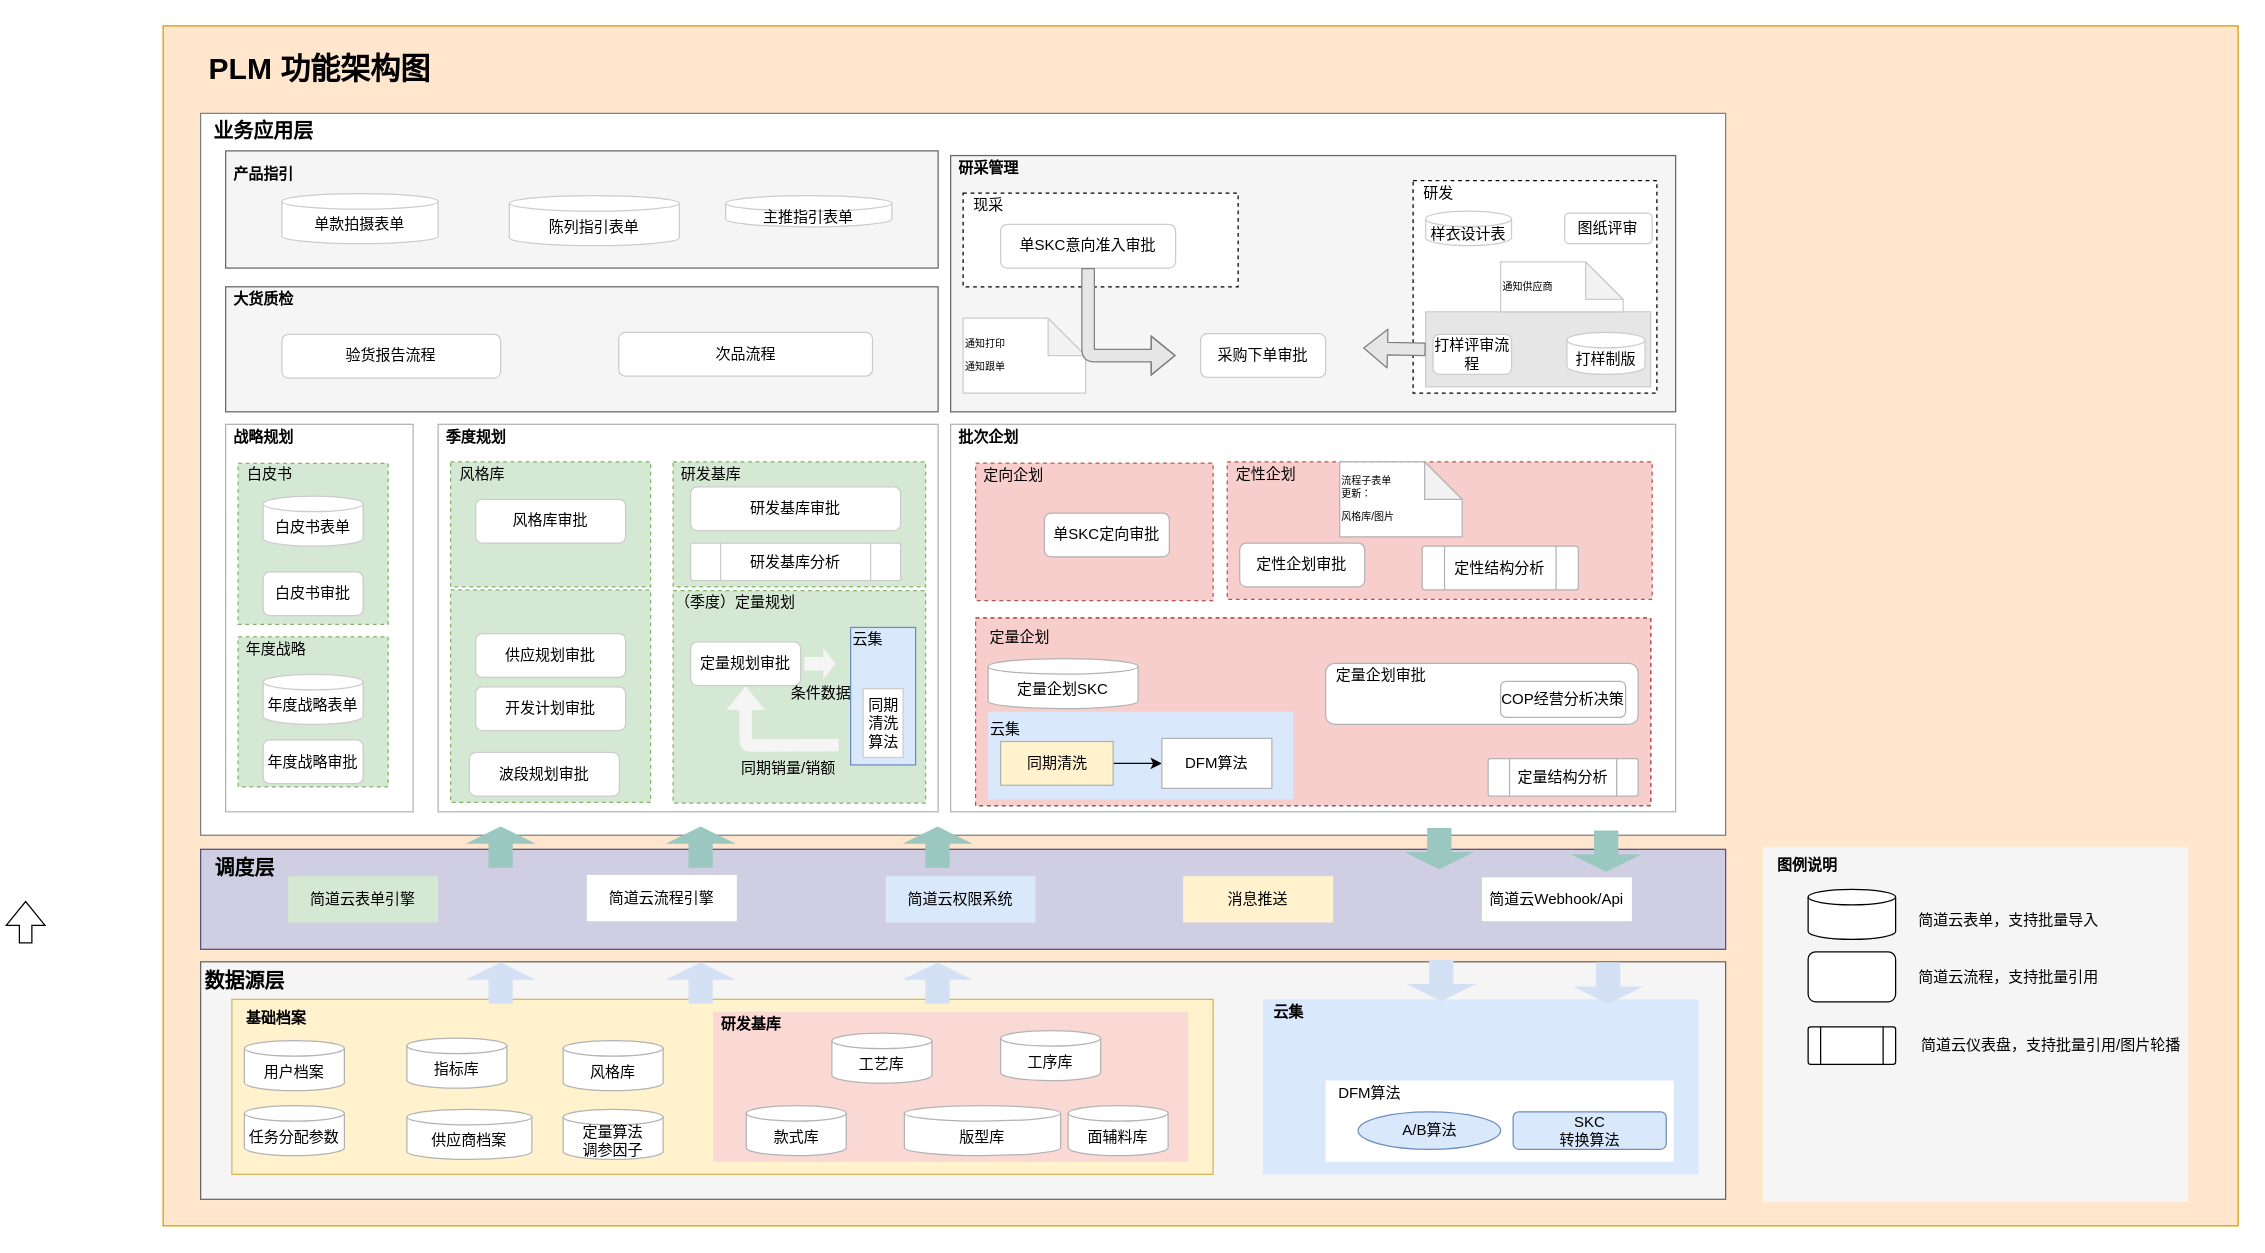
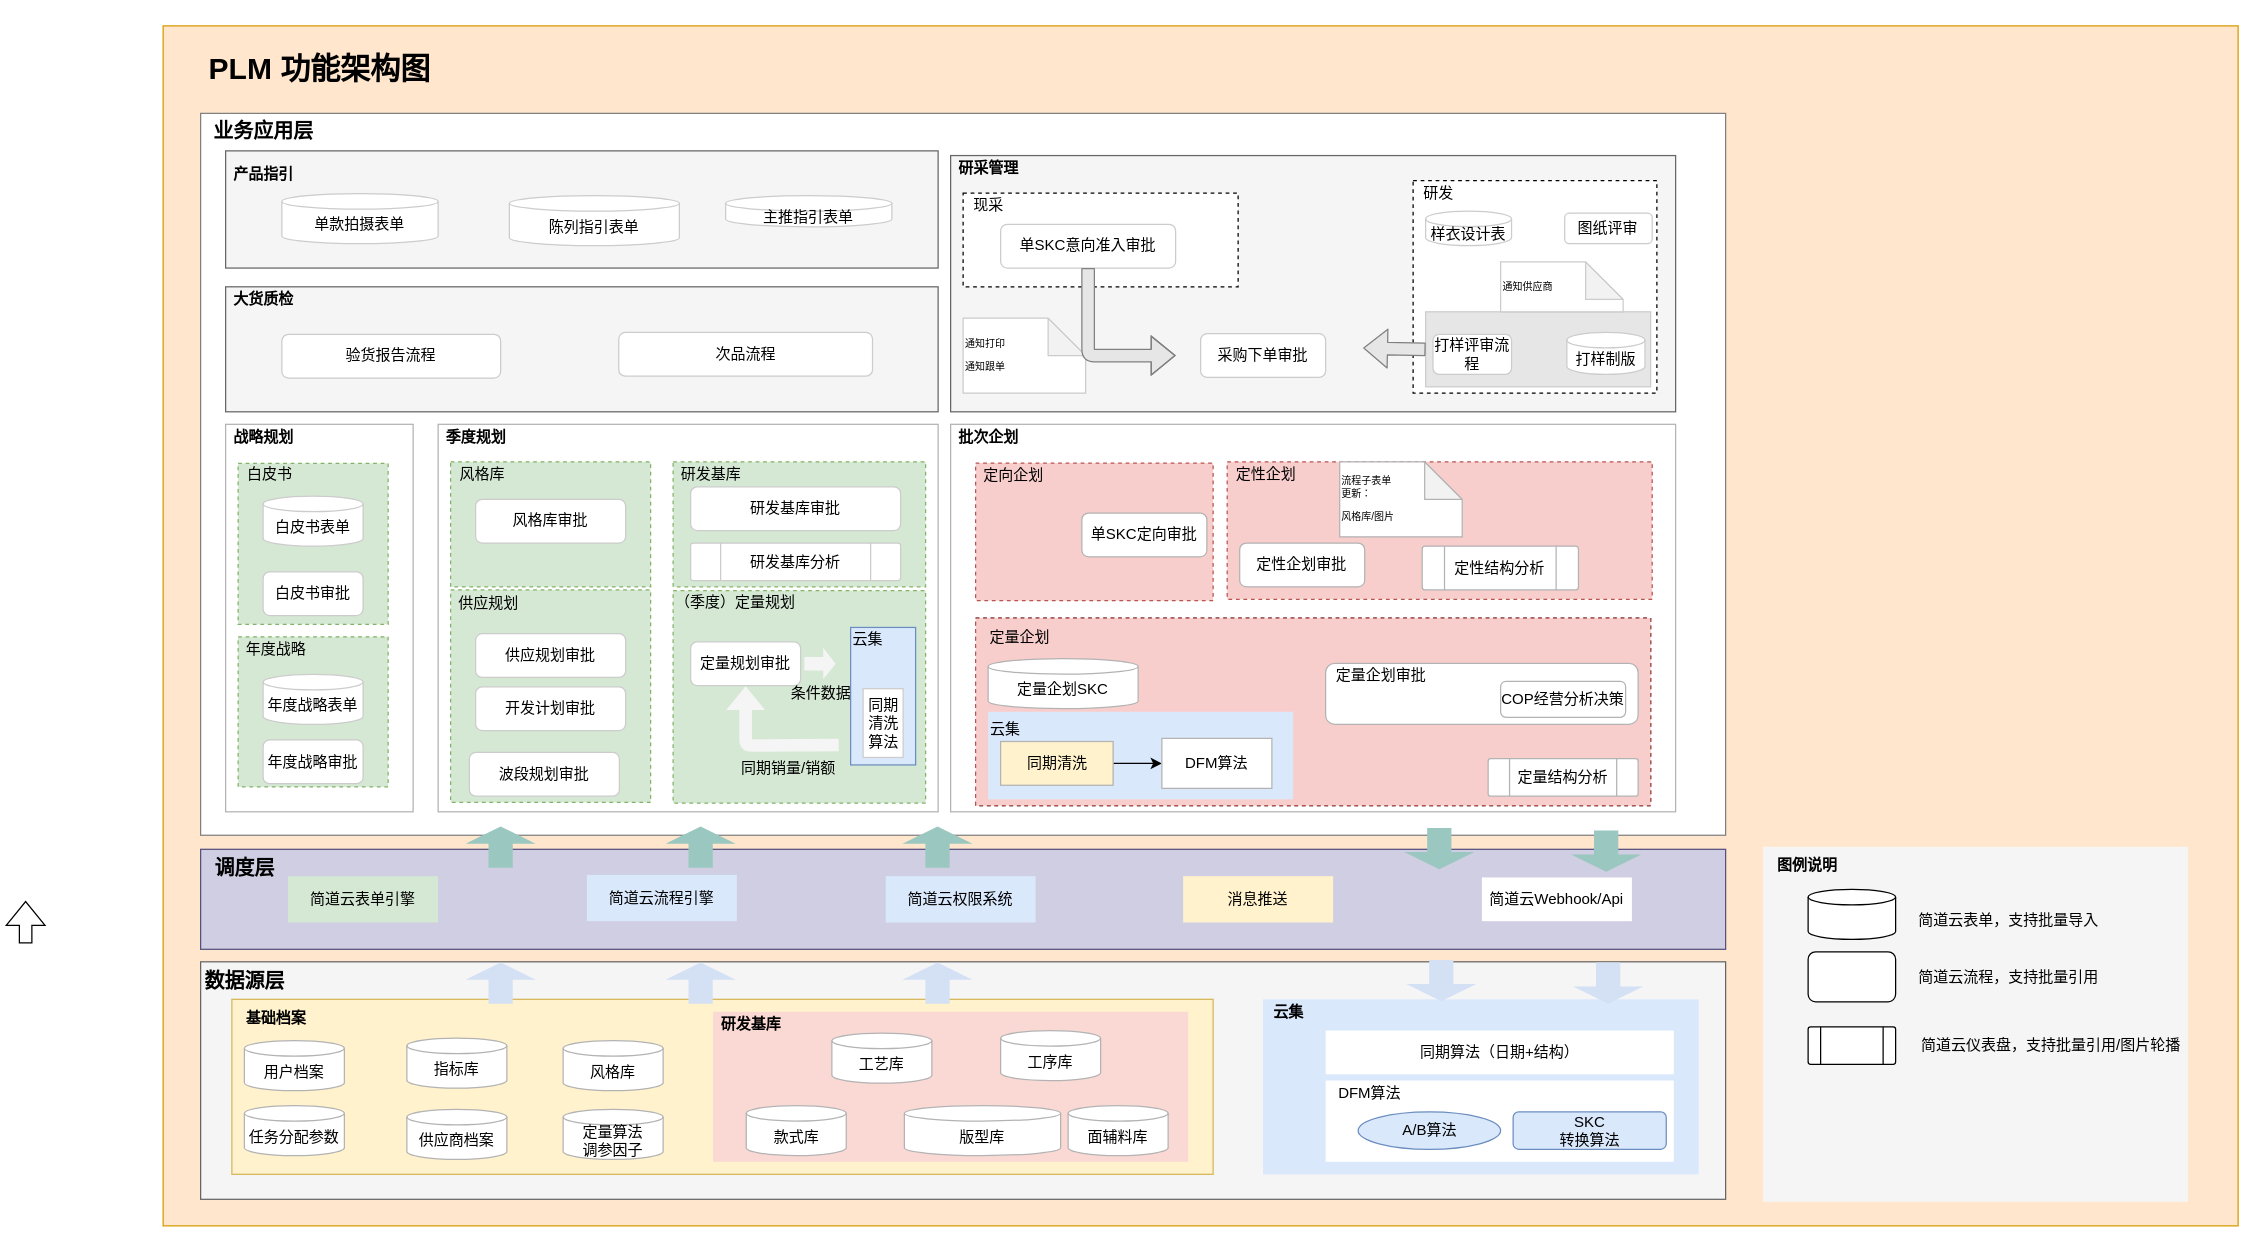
(1107, 535) -> (1144, 535)
none -> (488, 603)
(662, 898) -> (662, 898)
none -> (1500, 1052)
(469, 1134) -> (457, 1134)
